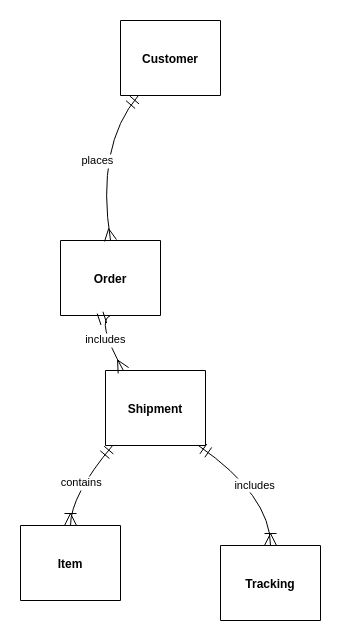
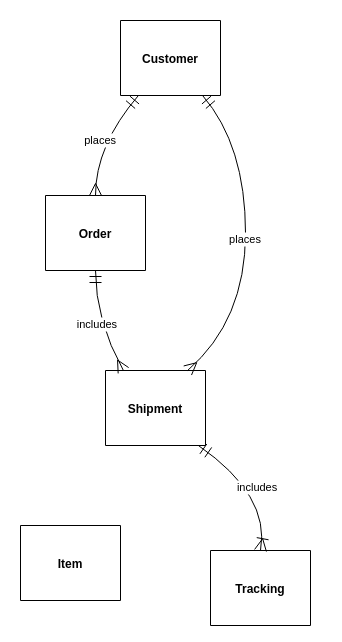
none -> (245, 237)
(111, 278) -> (96, 233)
(85, 483) -> none
(271, 583) -> (261, 588)
